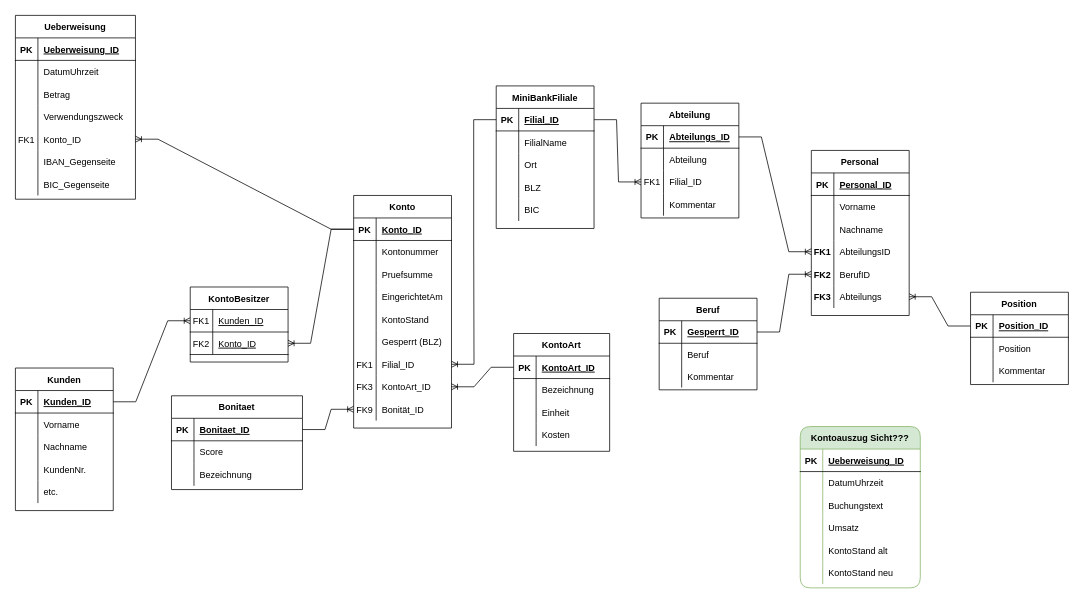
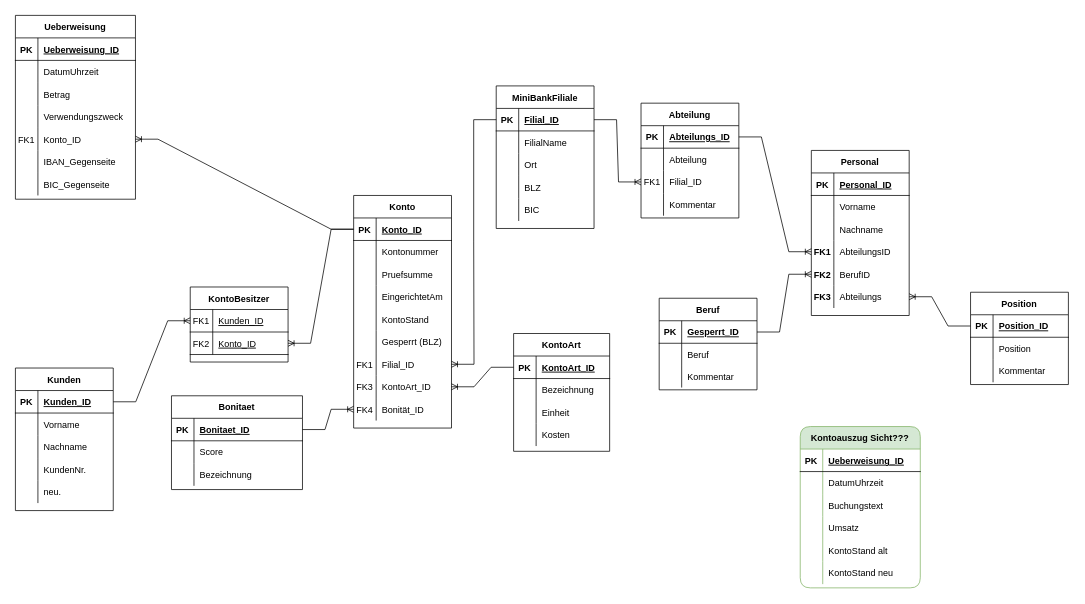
(364, 410) -> (364, 410)
(52, 492) -> (52, 492)
